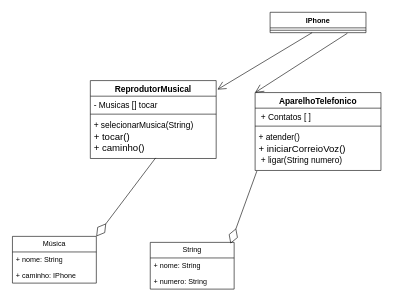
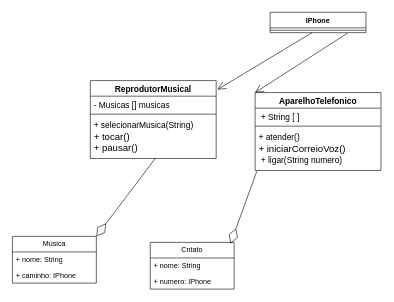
(126, 105) -> (130, 105)
(284, 117) -> (279, 117)
(142, 134) -> (142, 134)
(192, 251) -> (192, 251)
(182, 282) -> (183, 282)
